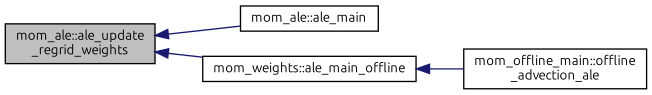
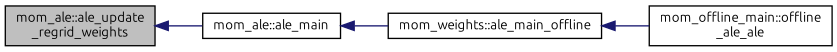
(185, 55) -> (371, 26)
(555, 69) -> (741, 26)
